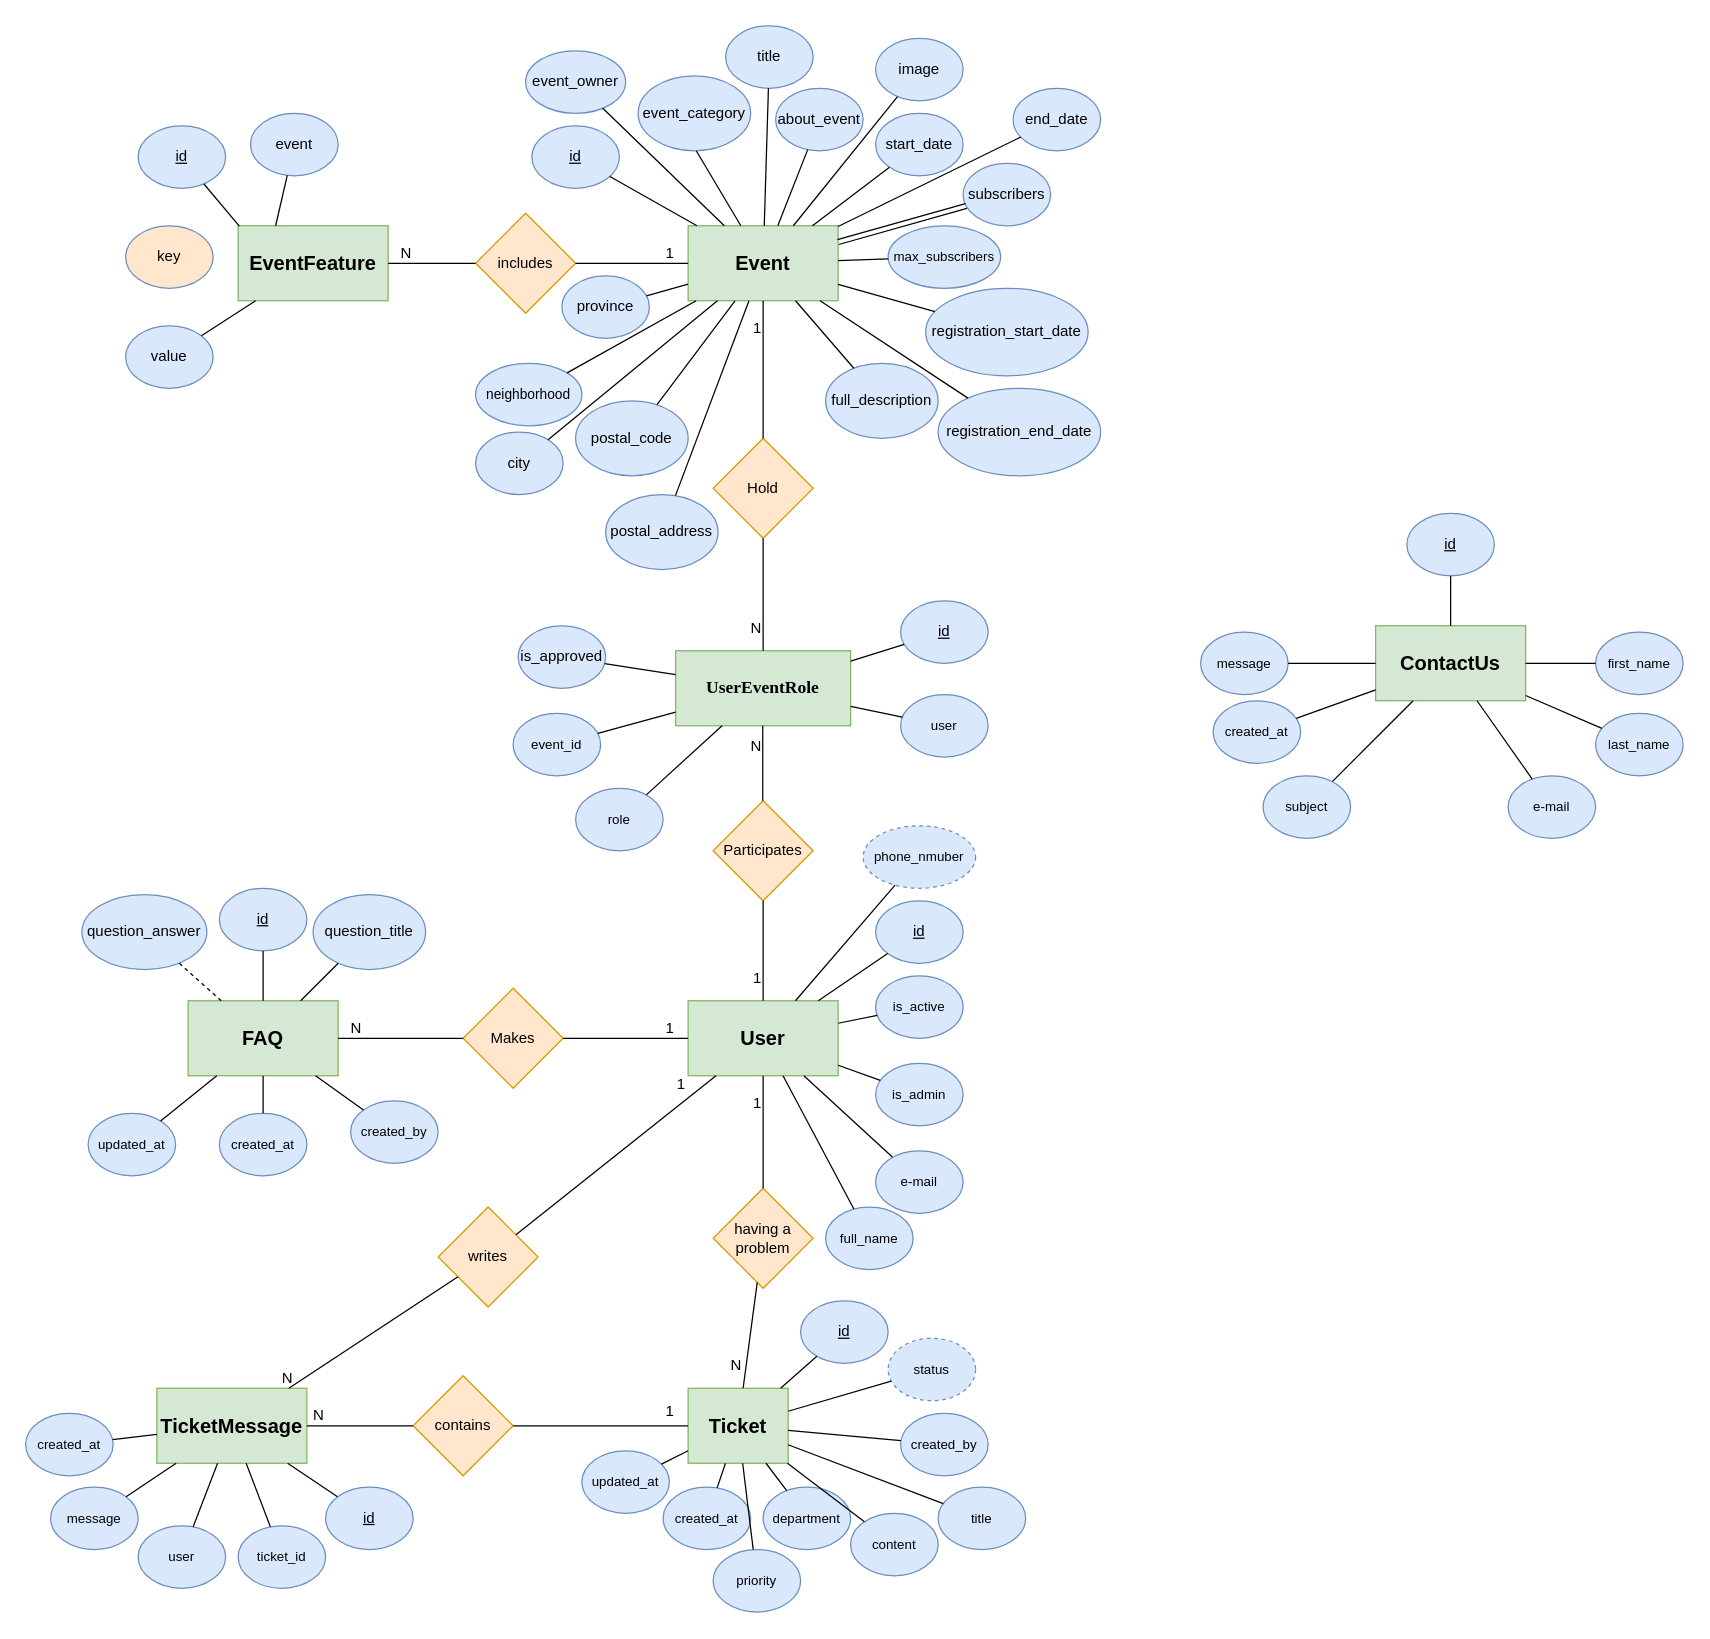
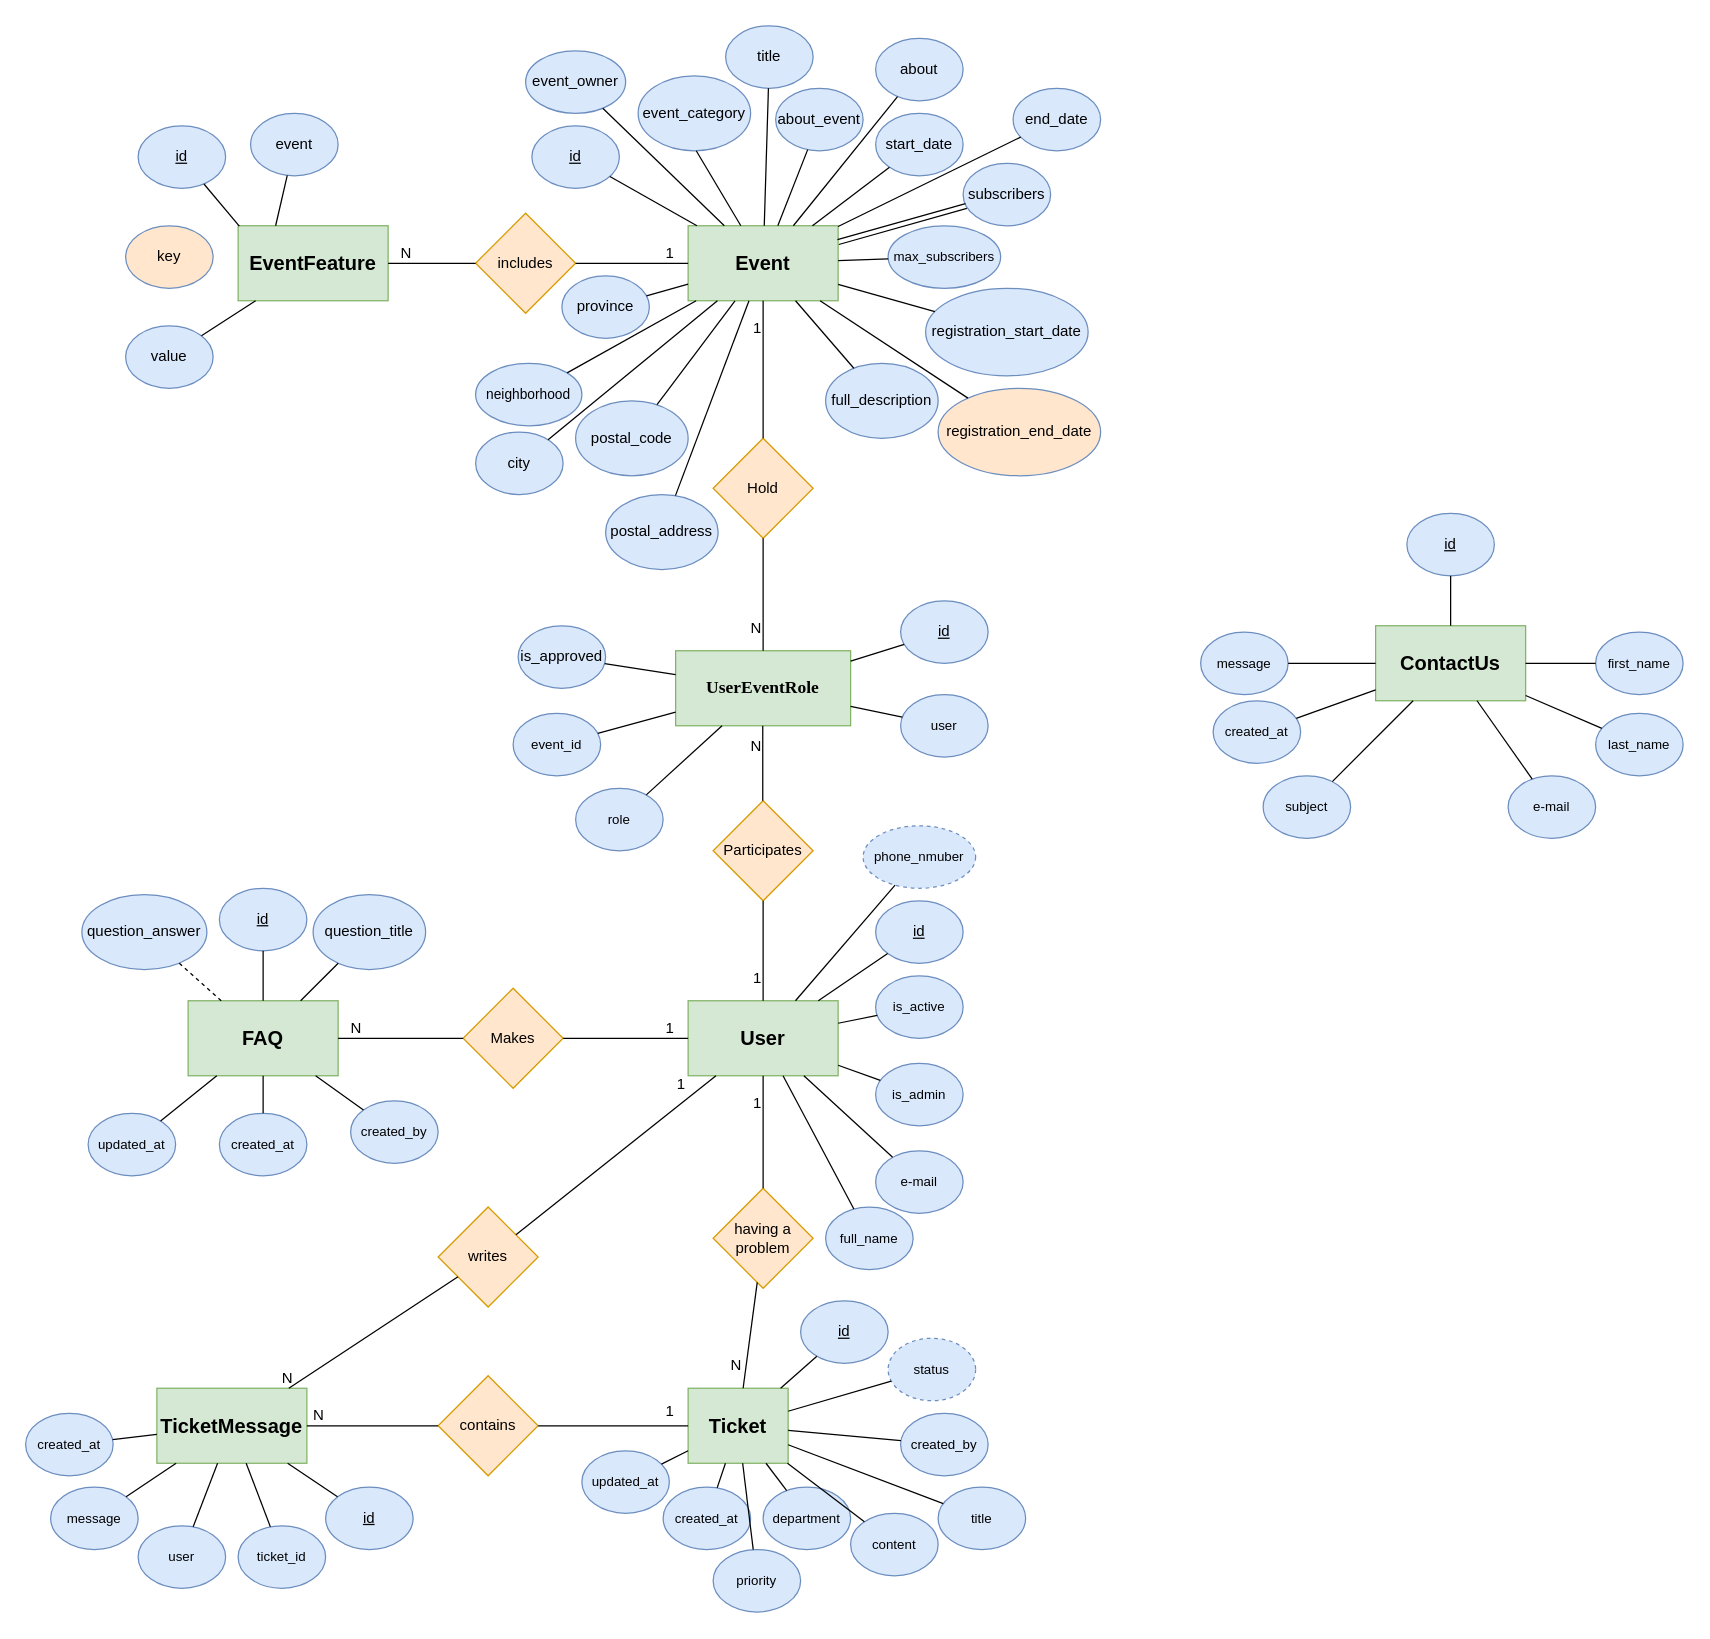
(919, 69) -> (919, 69)
(1019, 432) -> (1019, 432)
(463, 1426) -> (488, 1426)
